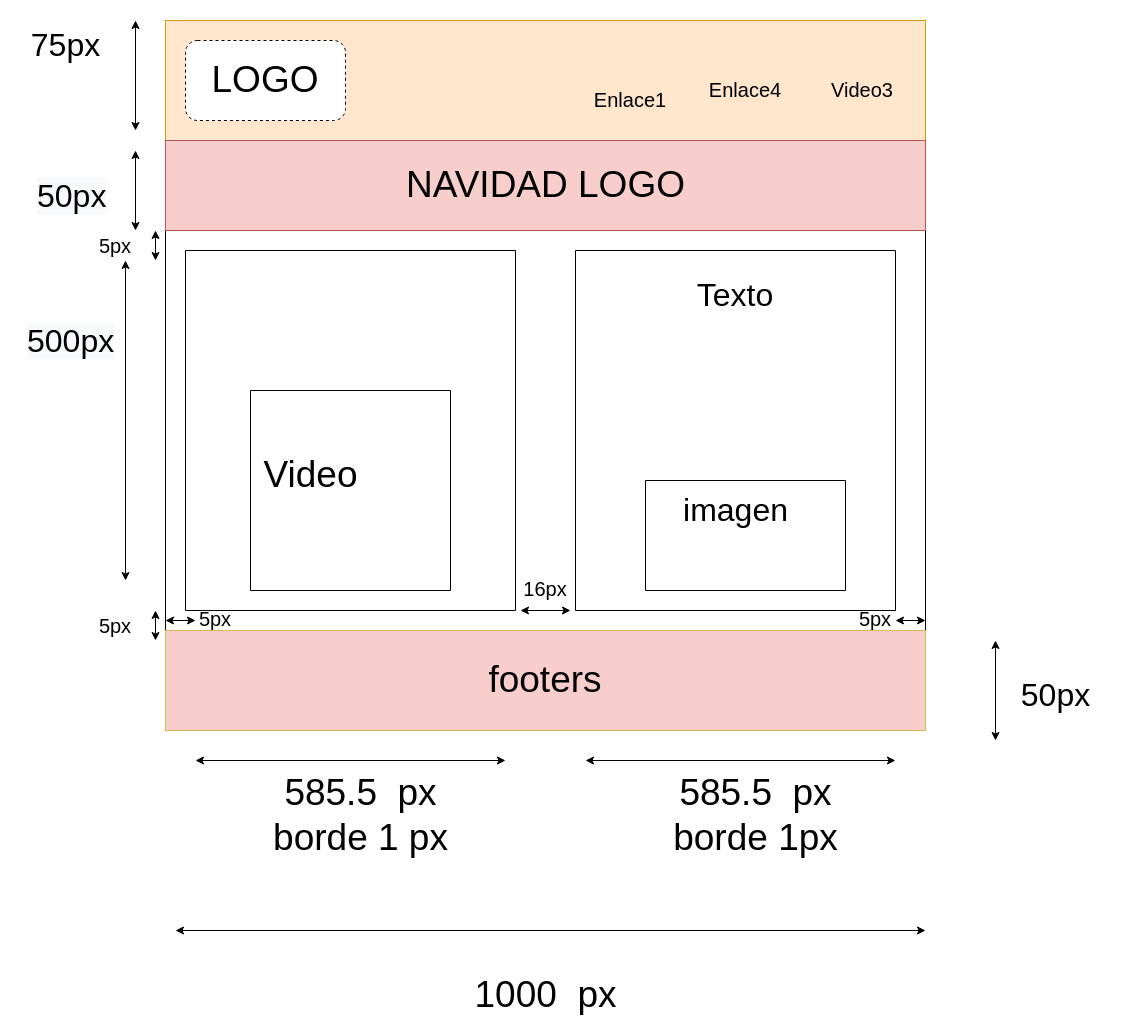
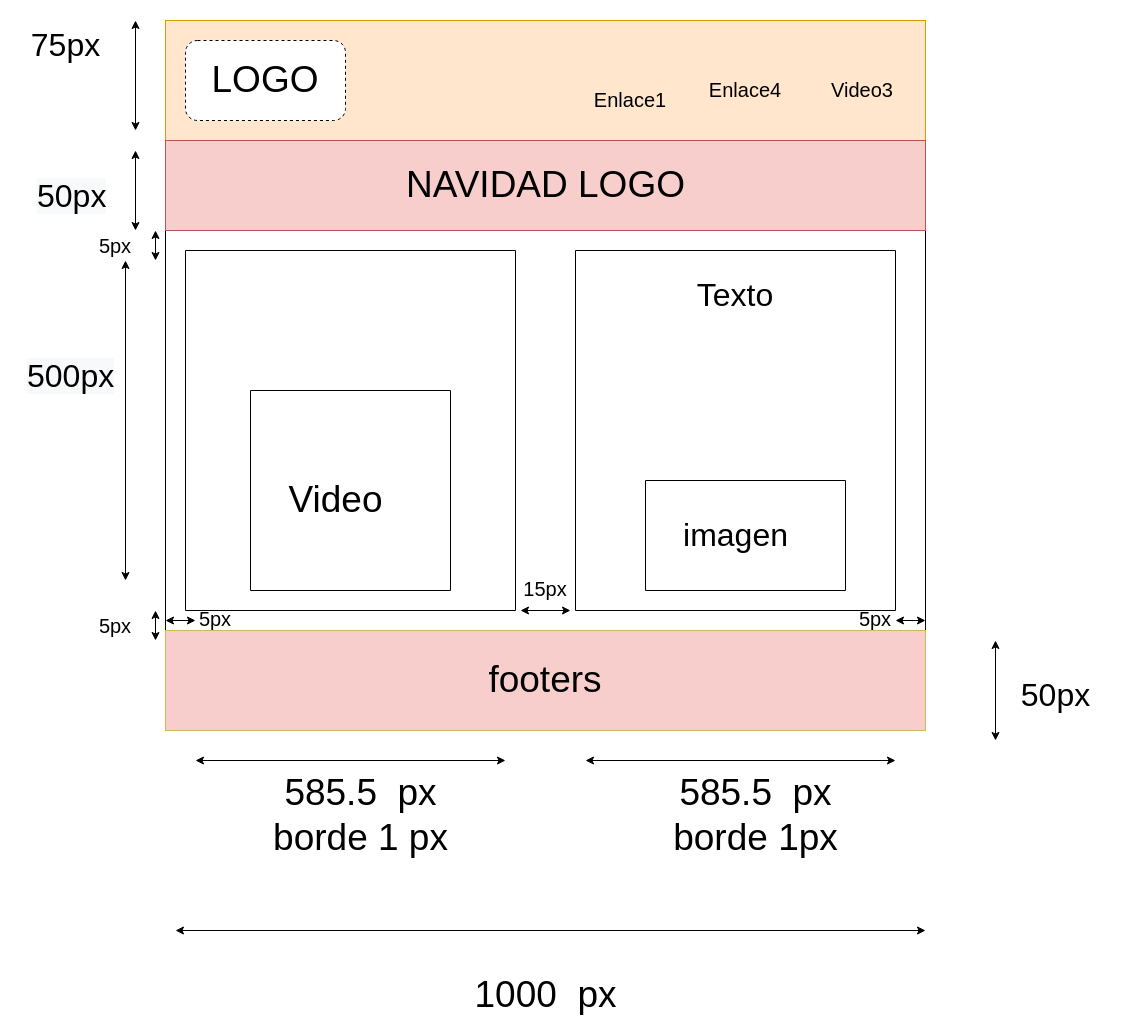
(71, 341) -> (71, 376)
(311, 476) -> (336, 501)
(736, 511) -> (736, 536)
(546, 586) -> (546, 586)
